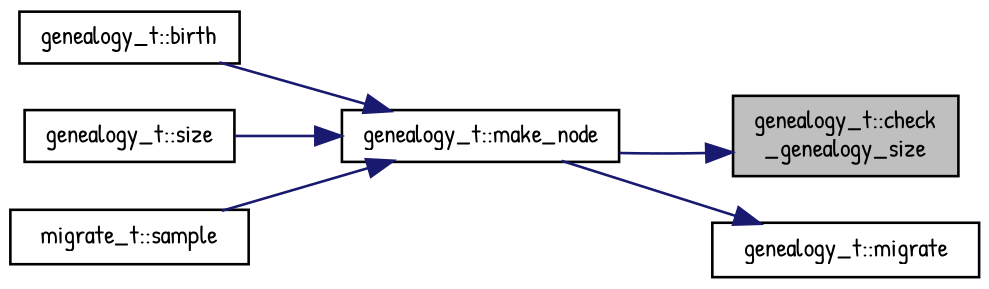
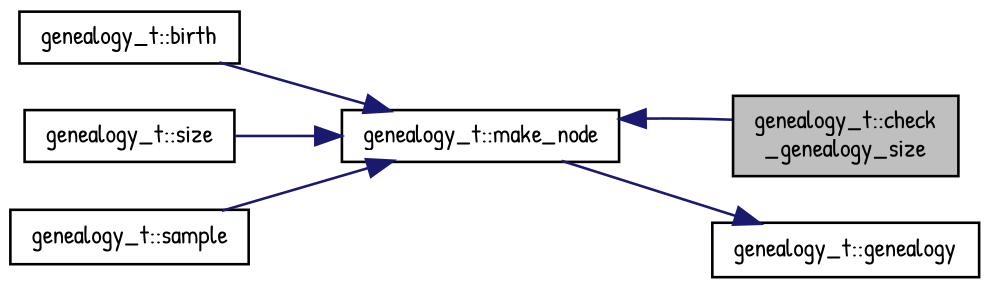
(663, 153) -> (689, 119)
(130, 237) -> (130, 237)
(846, 250) -> (846, 250)
